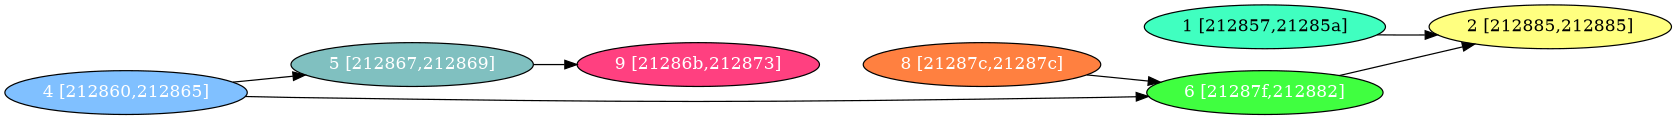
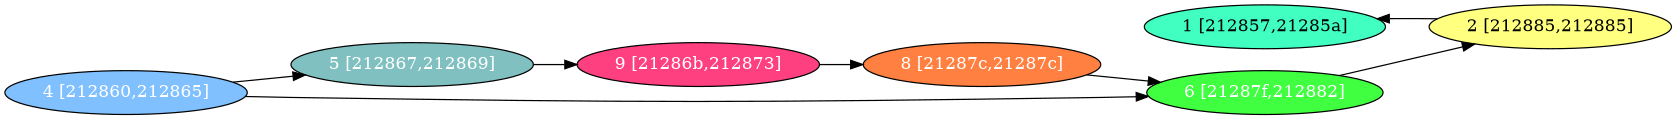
(1401, 35) -> (1414, 19)
none -> (835, 65)
